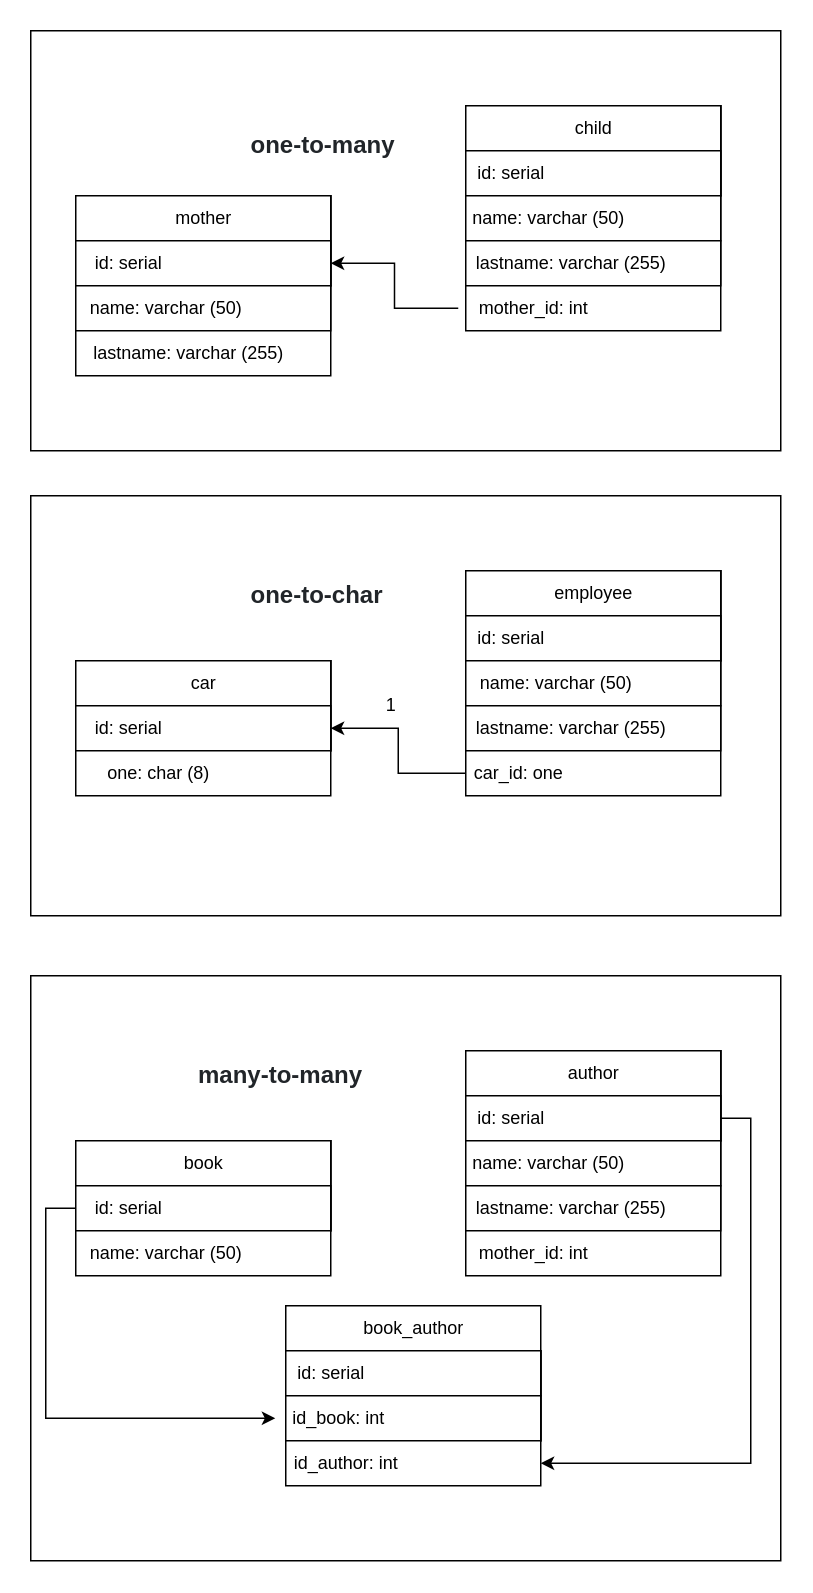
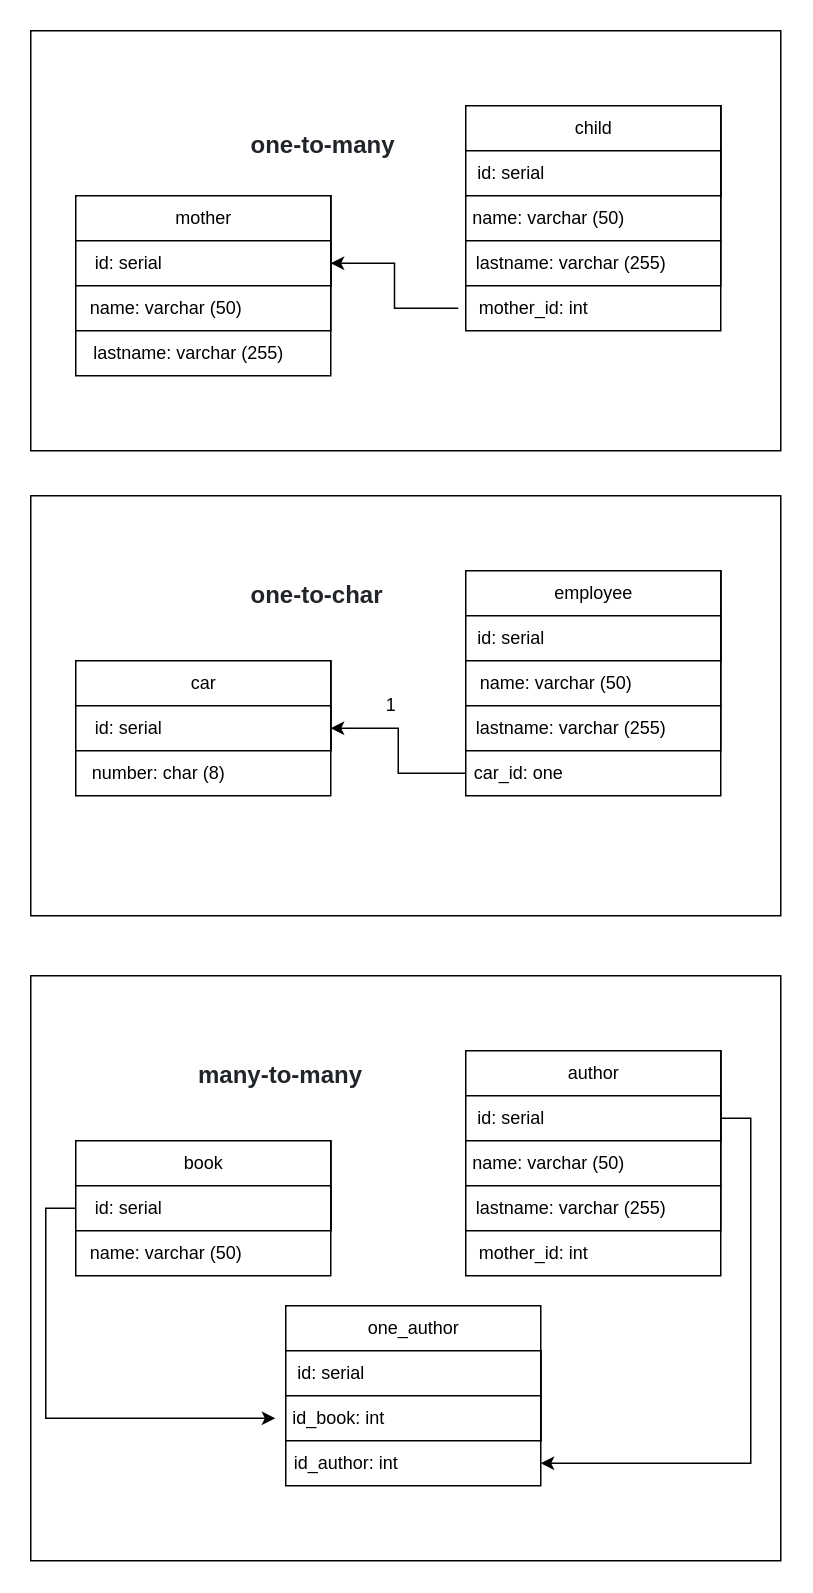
(159, 773) -> (159, 773)
(414, 1328) -> (414, 1328)
